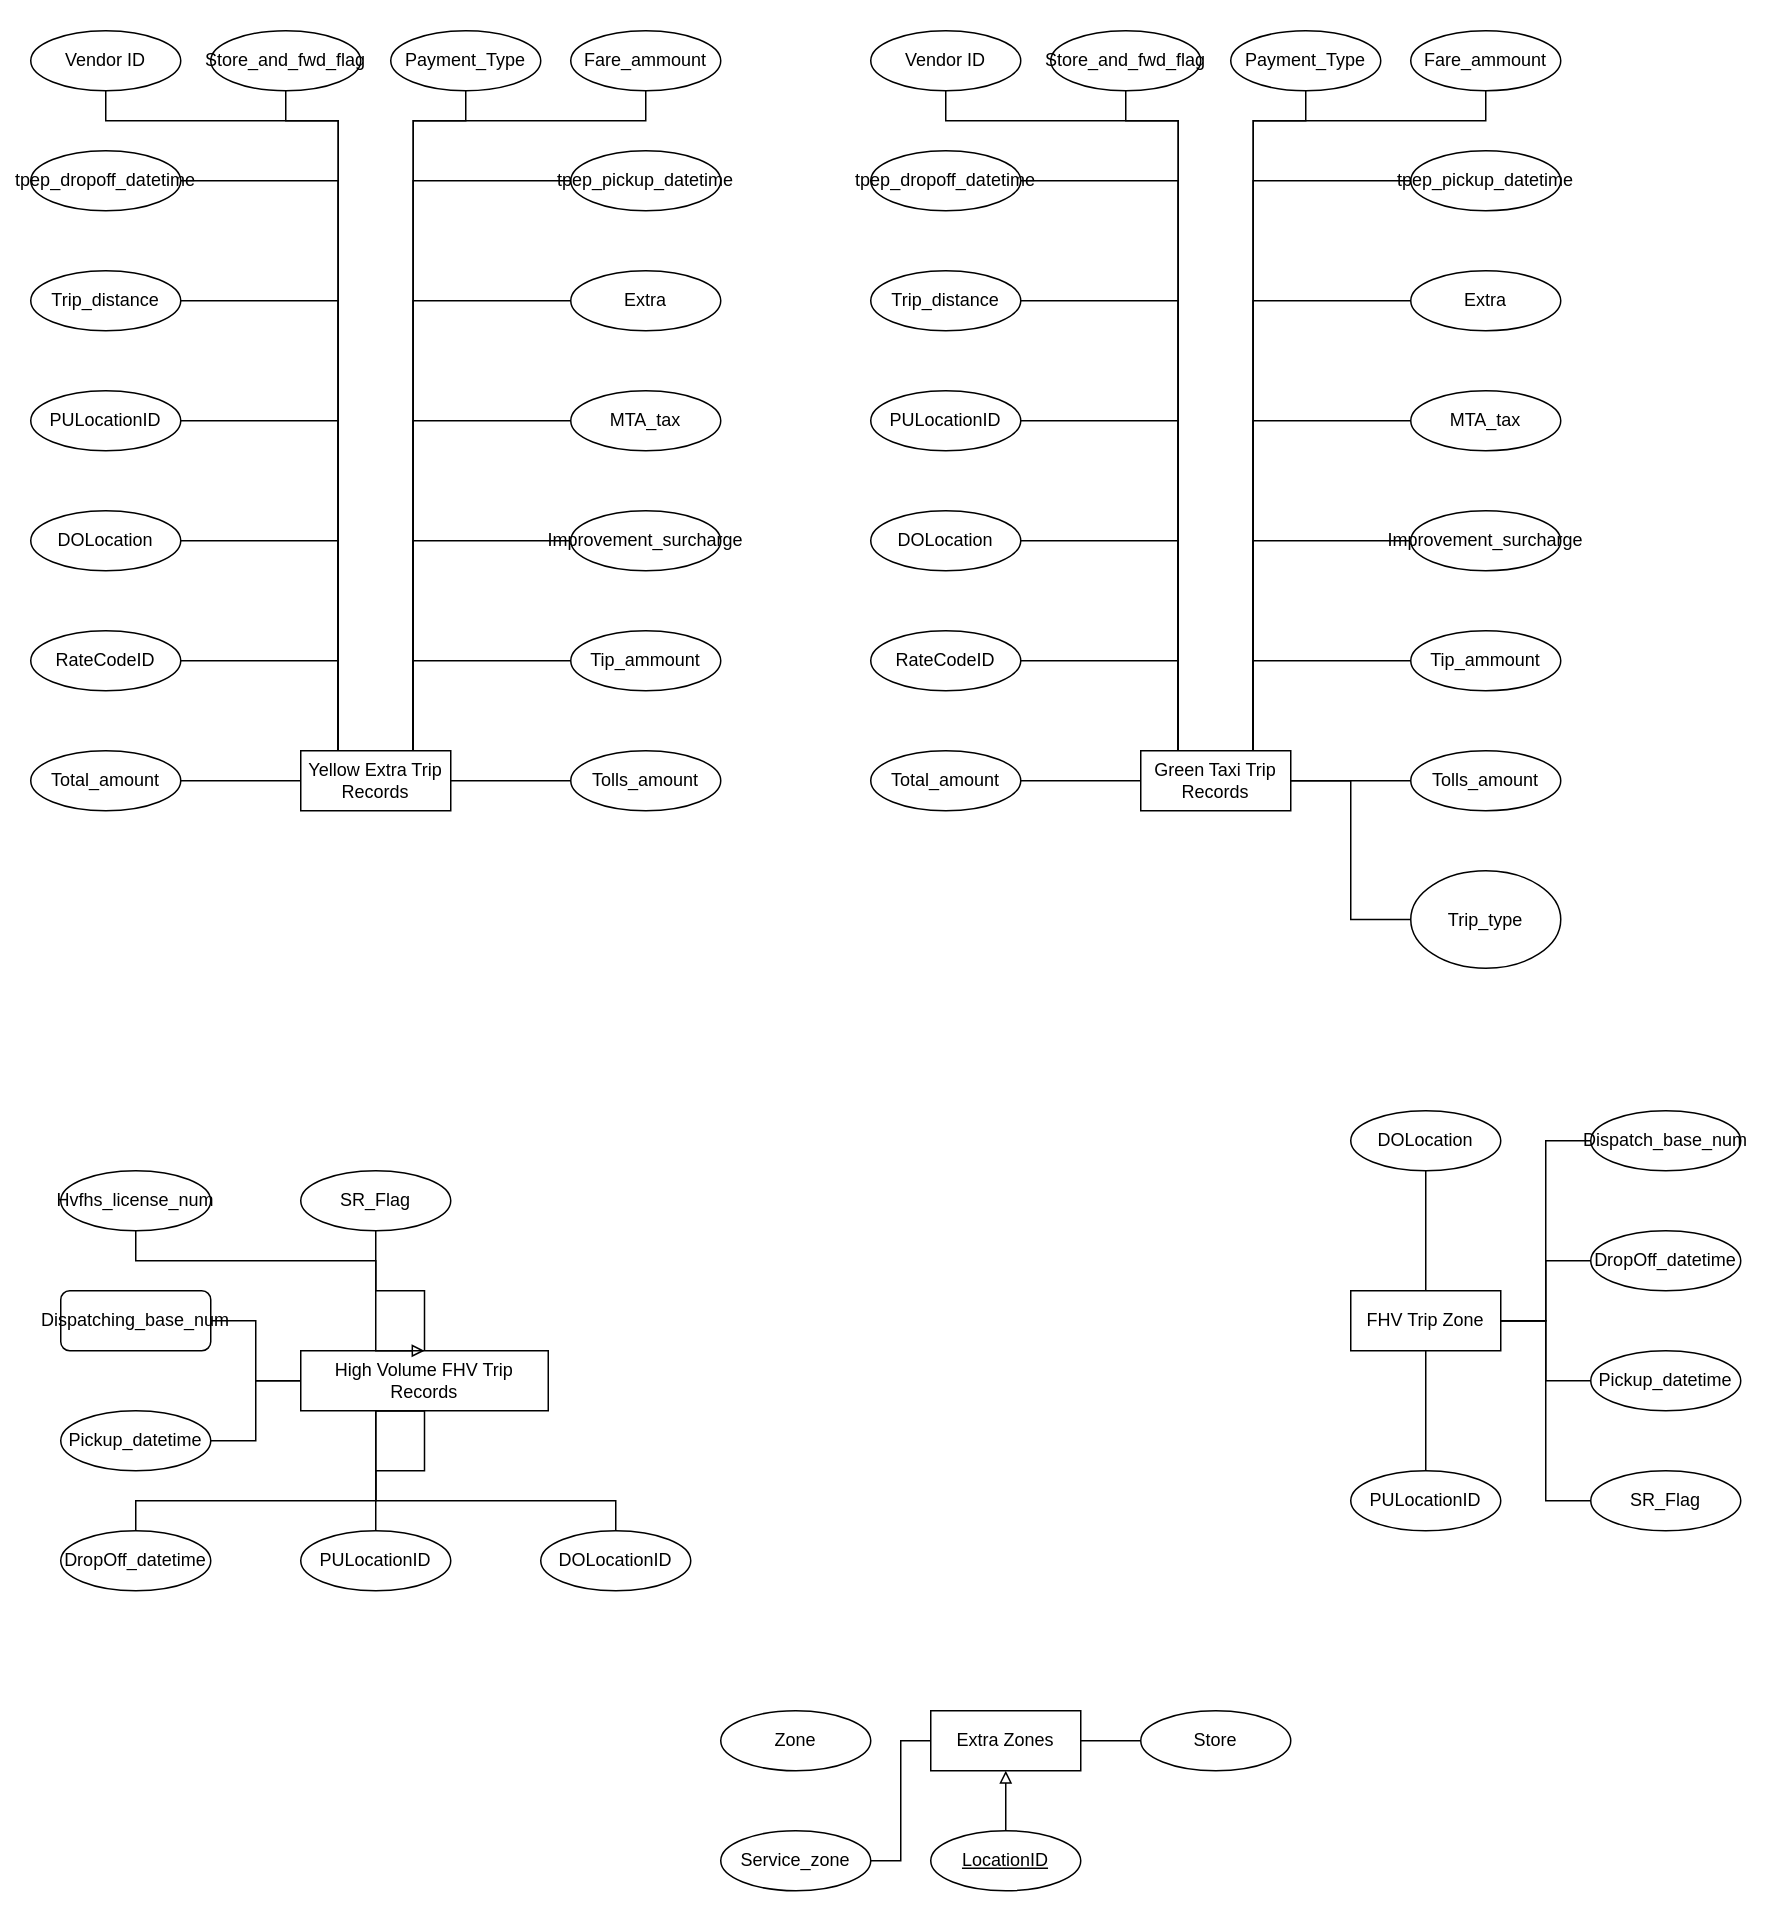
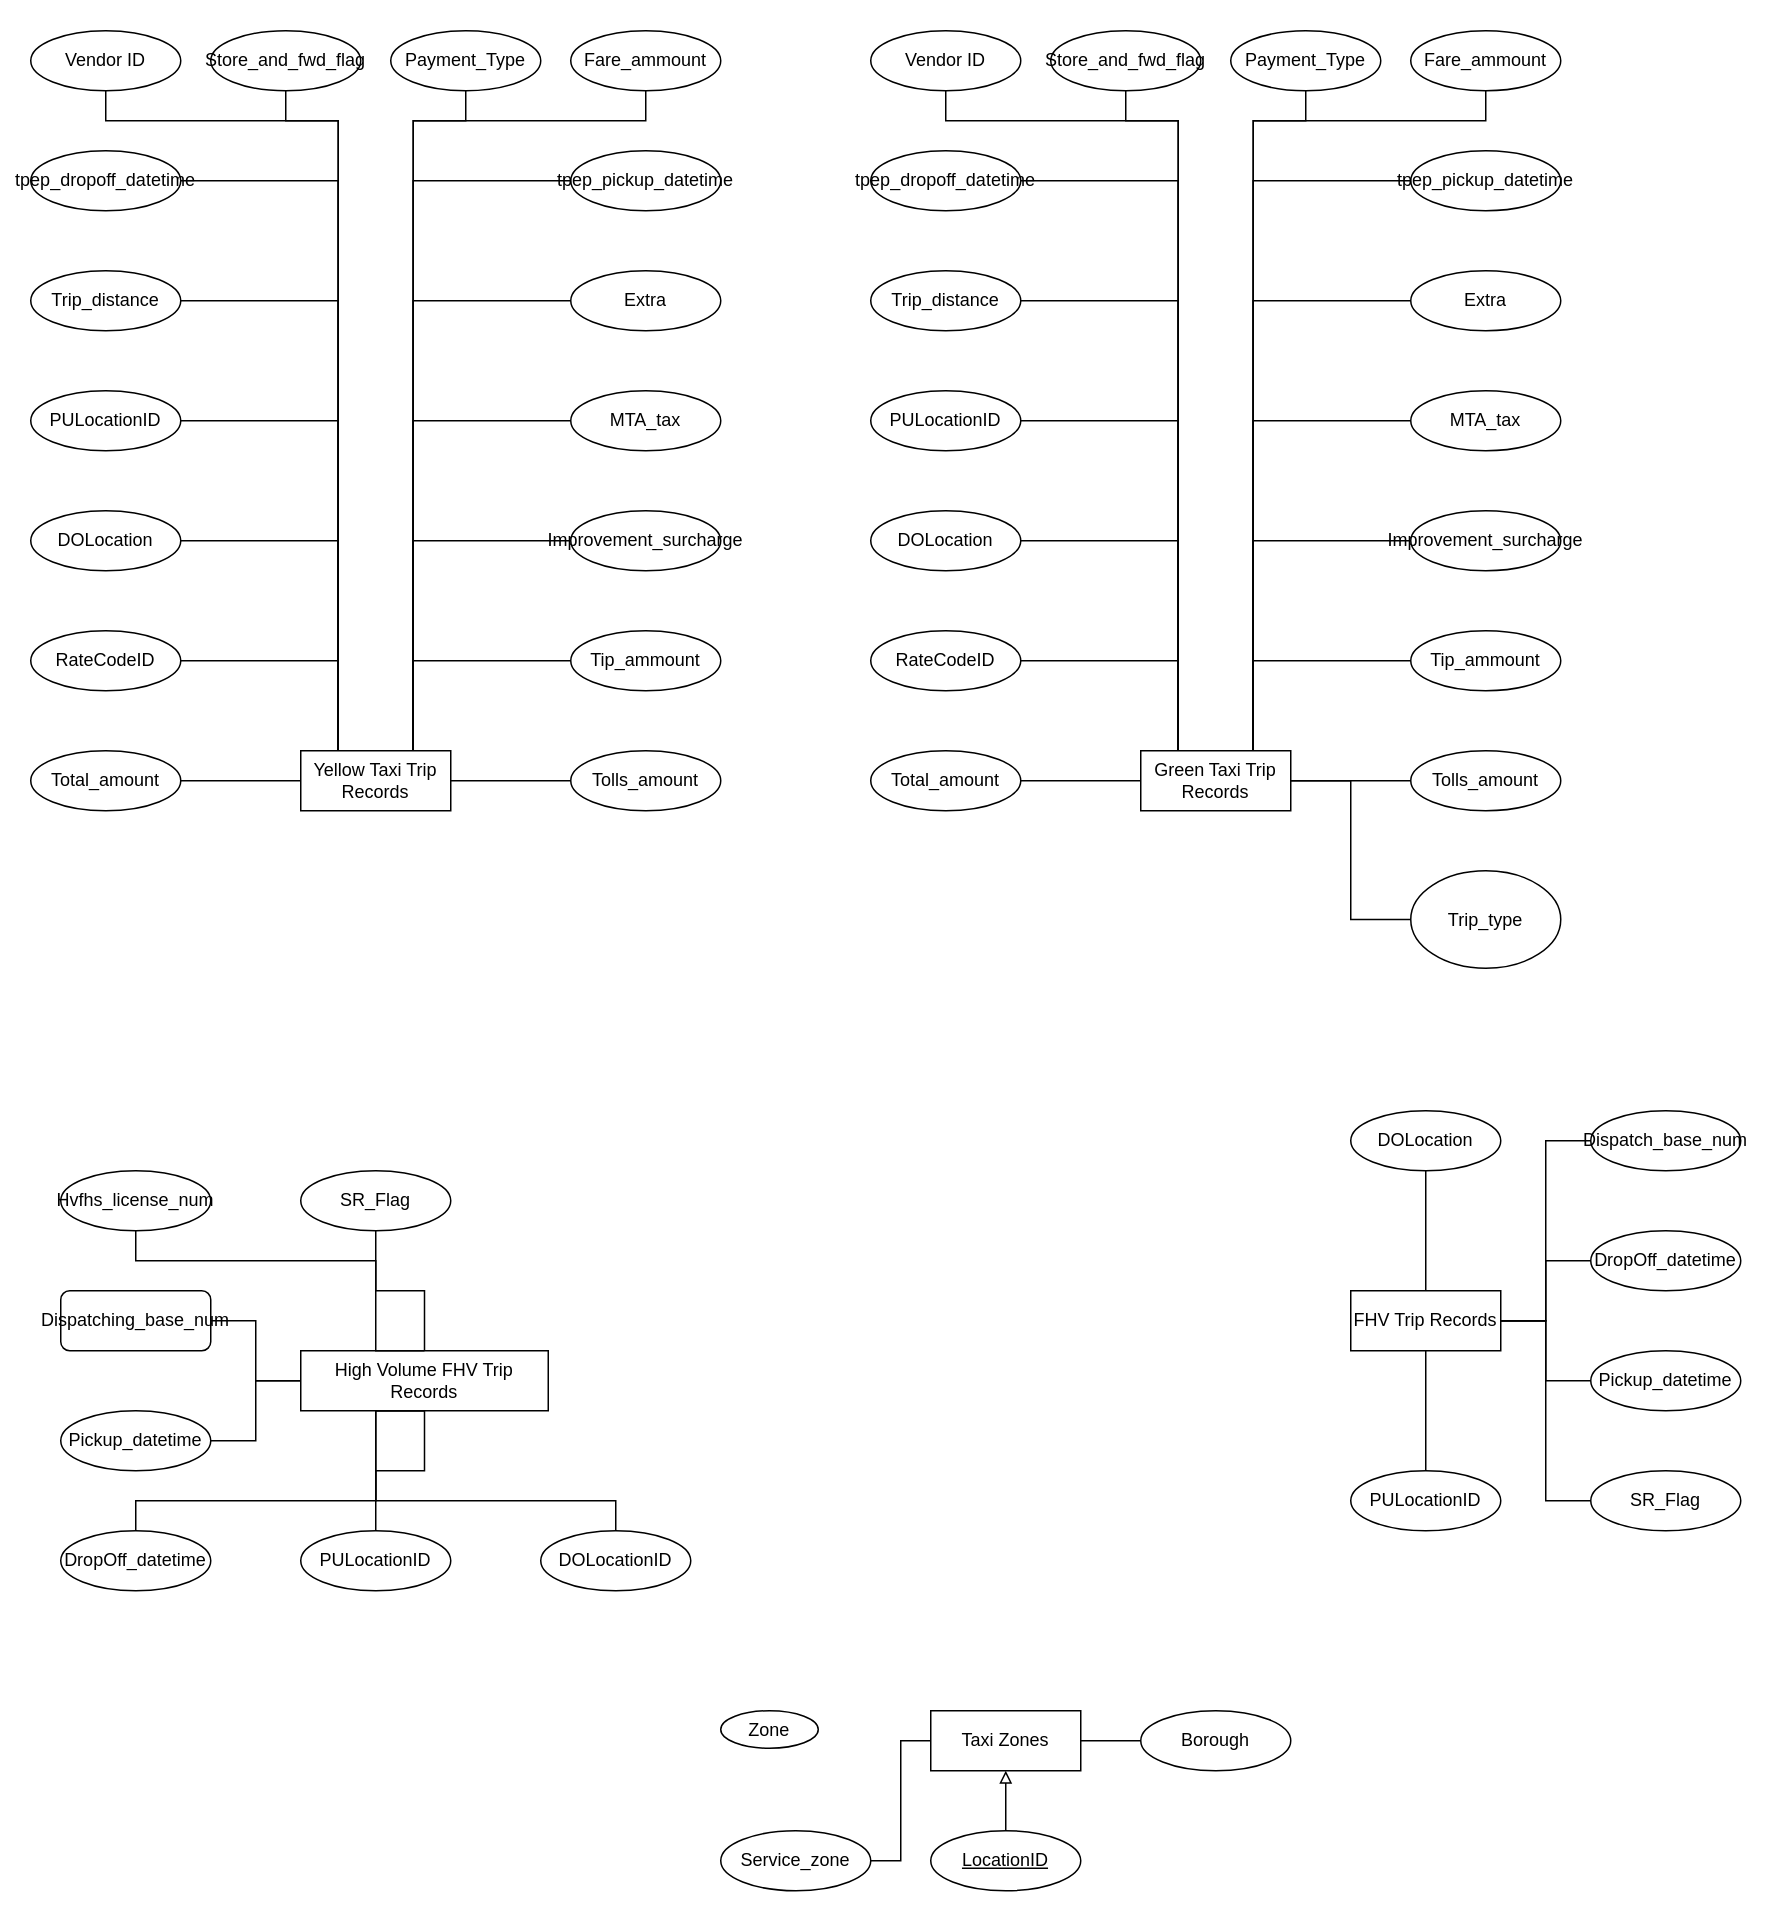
(376, 781) -> (376, 781)
(1426, 1321) -> (1426, 1321)
(411, 1351) -> (416, 1351)
(796, 1741) -> (770, 1730)
(1006, 1741) -> (1006, 1741)
(1216, 1741) -> (1216, 1741)
